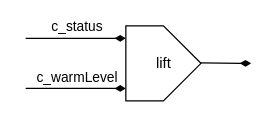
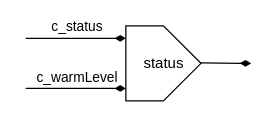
(164, 63) -> (164, 63)
